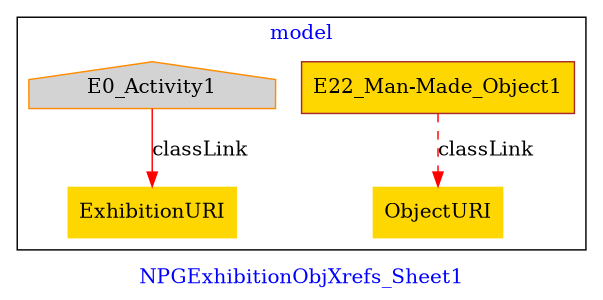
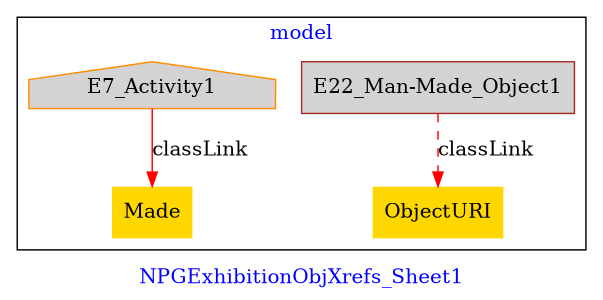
(152, 88) -> (152, 88)
(438, 88) -> (438, 88)
(152, 213) -> (152, 213)
